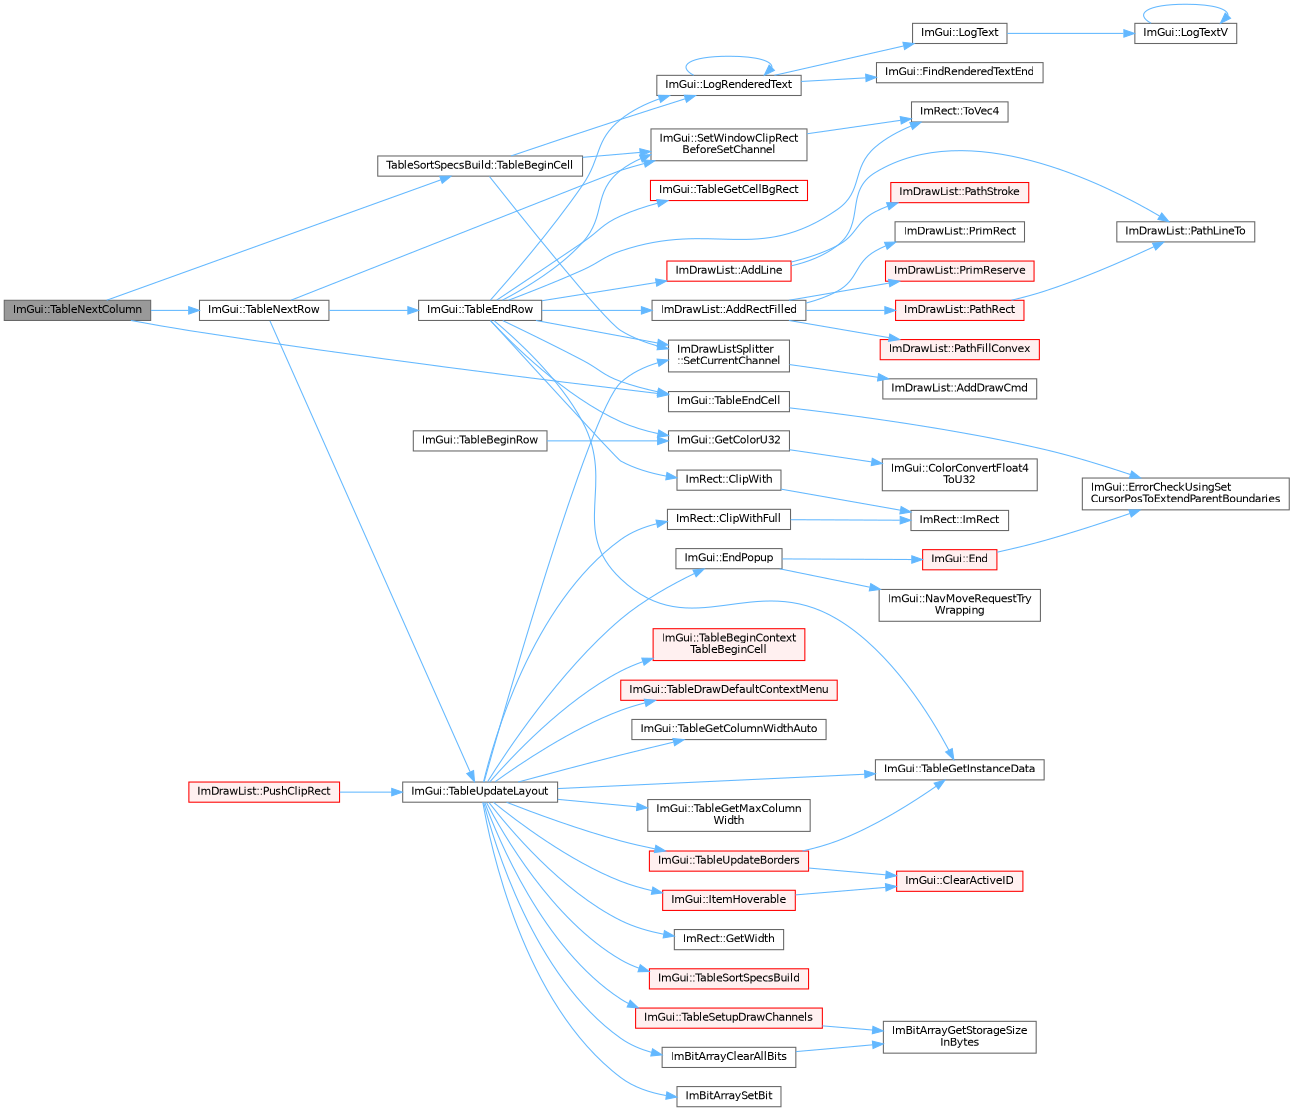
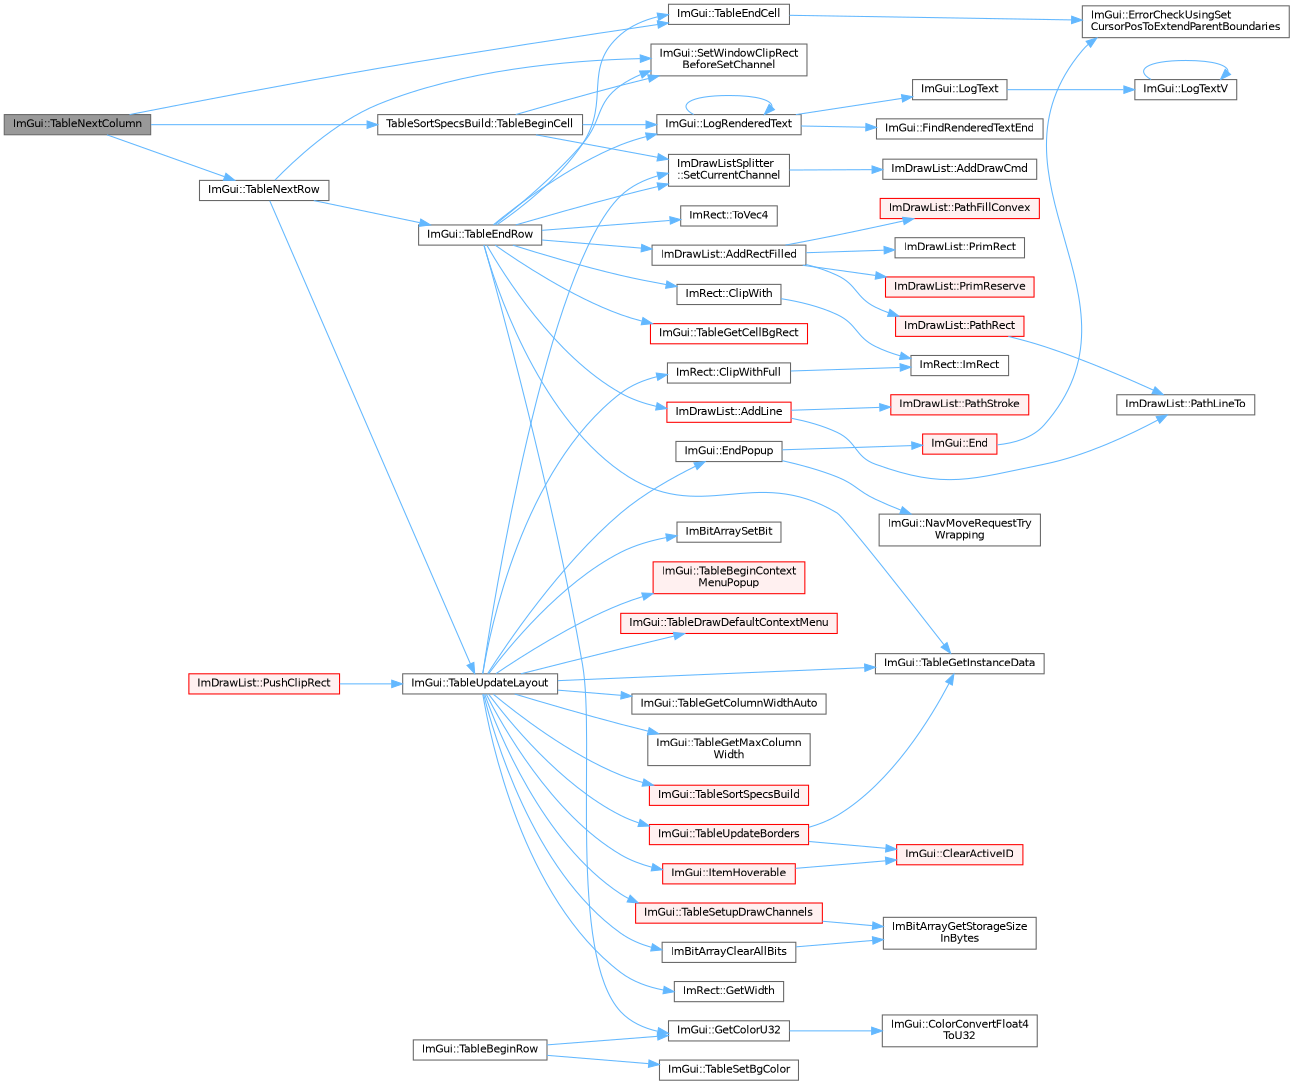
(854, 127) -> none
(729, 645) -> (729, 578)
none -> (729, 1070)
